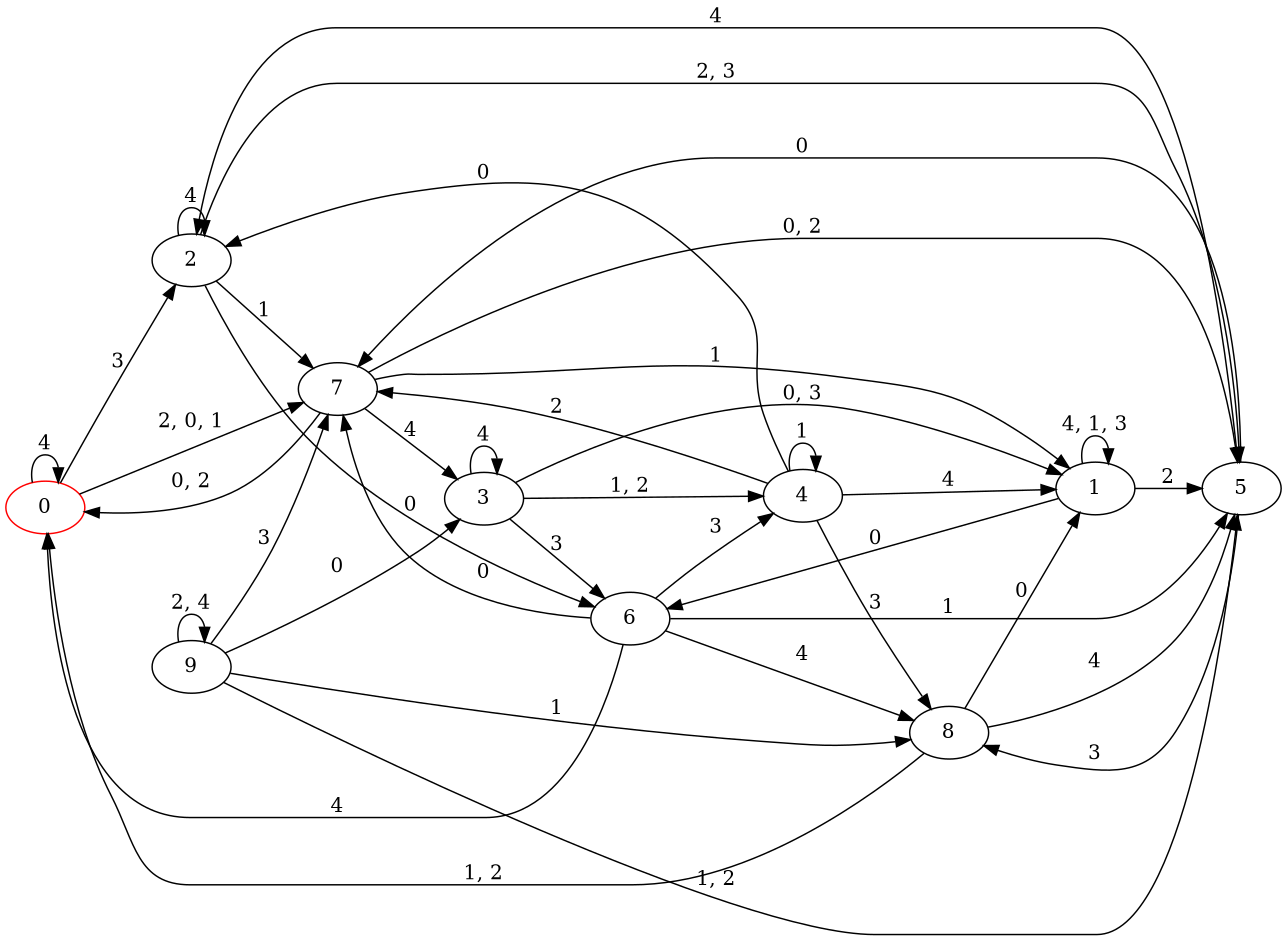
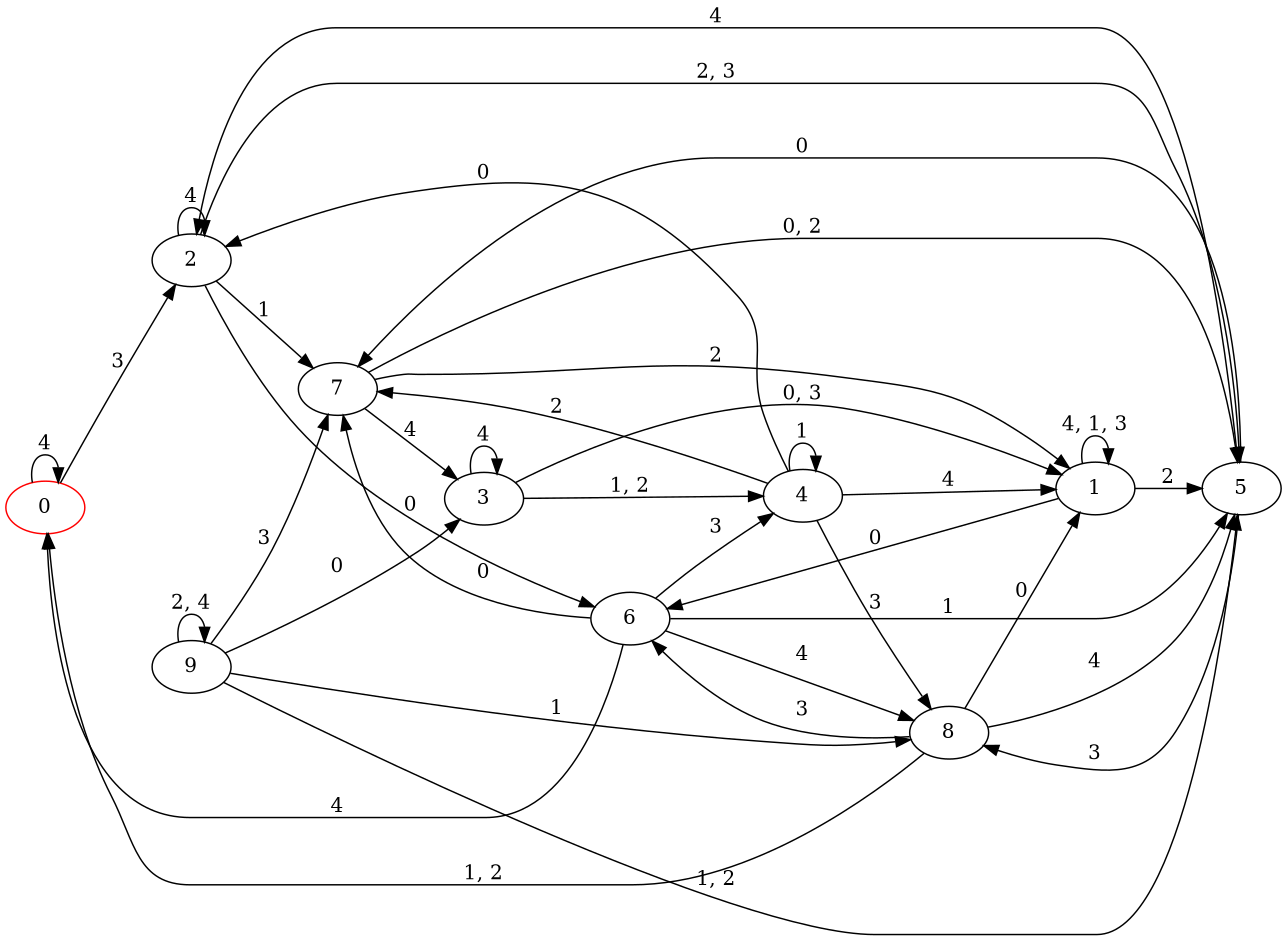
(717, 356) -> (717, 356)
(185, 451) -> none
(225, 495) -> none
(552, 554) -> (775, 725)
